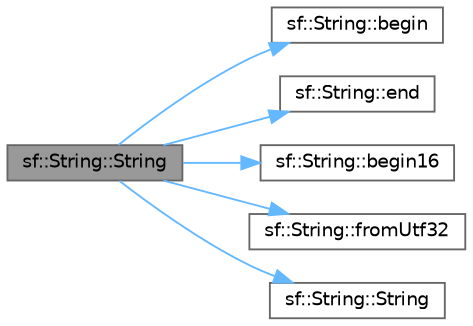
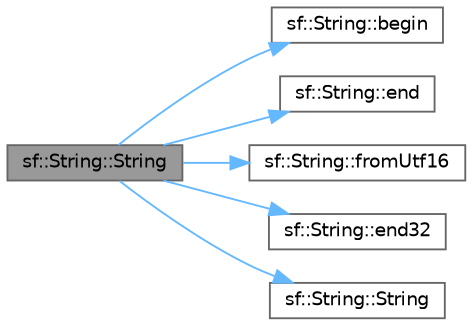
(357, 163) -> (357, 163)
(357, 232) -> (357, 232)
